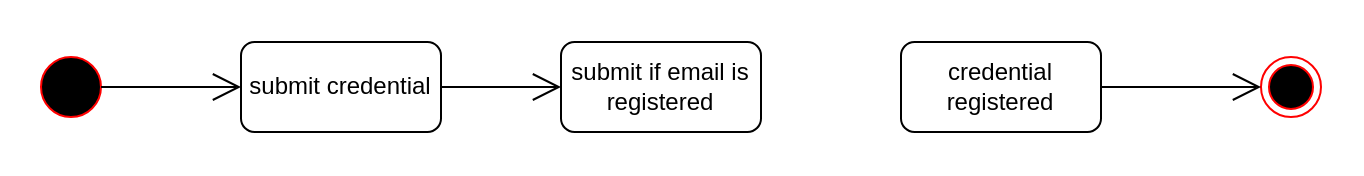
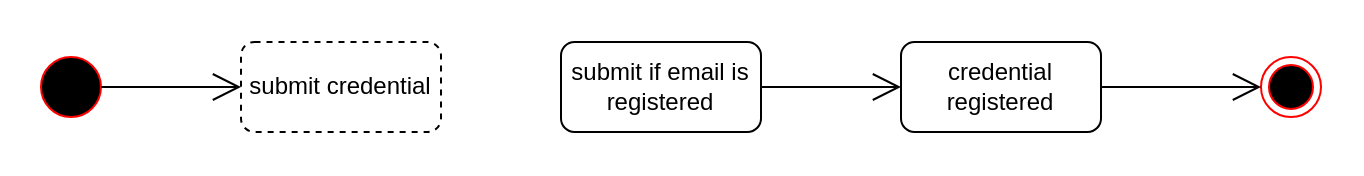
(341, 87) -> (341, 87)
(498, 87) -> none
none -> (828, 87)
